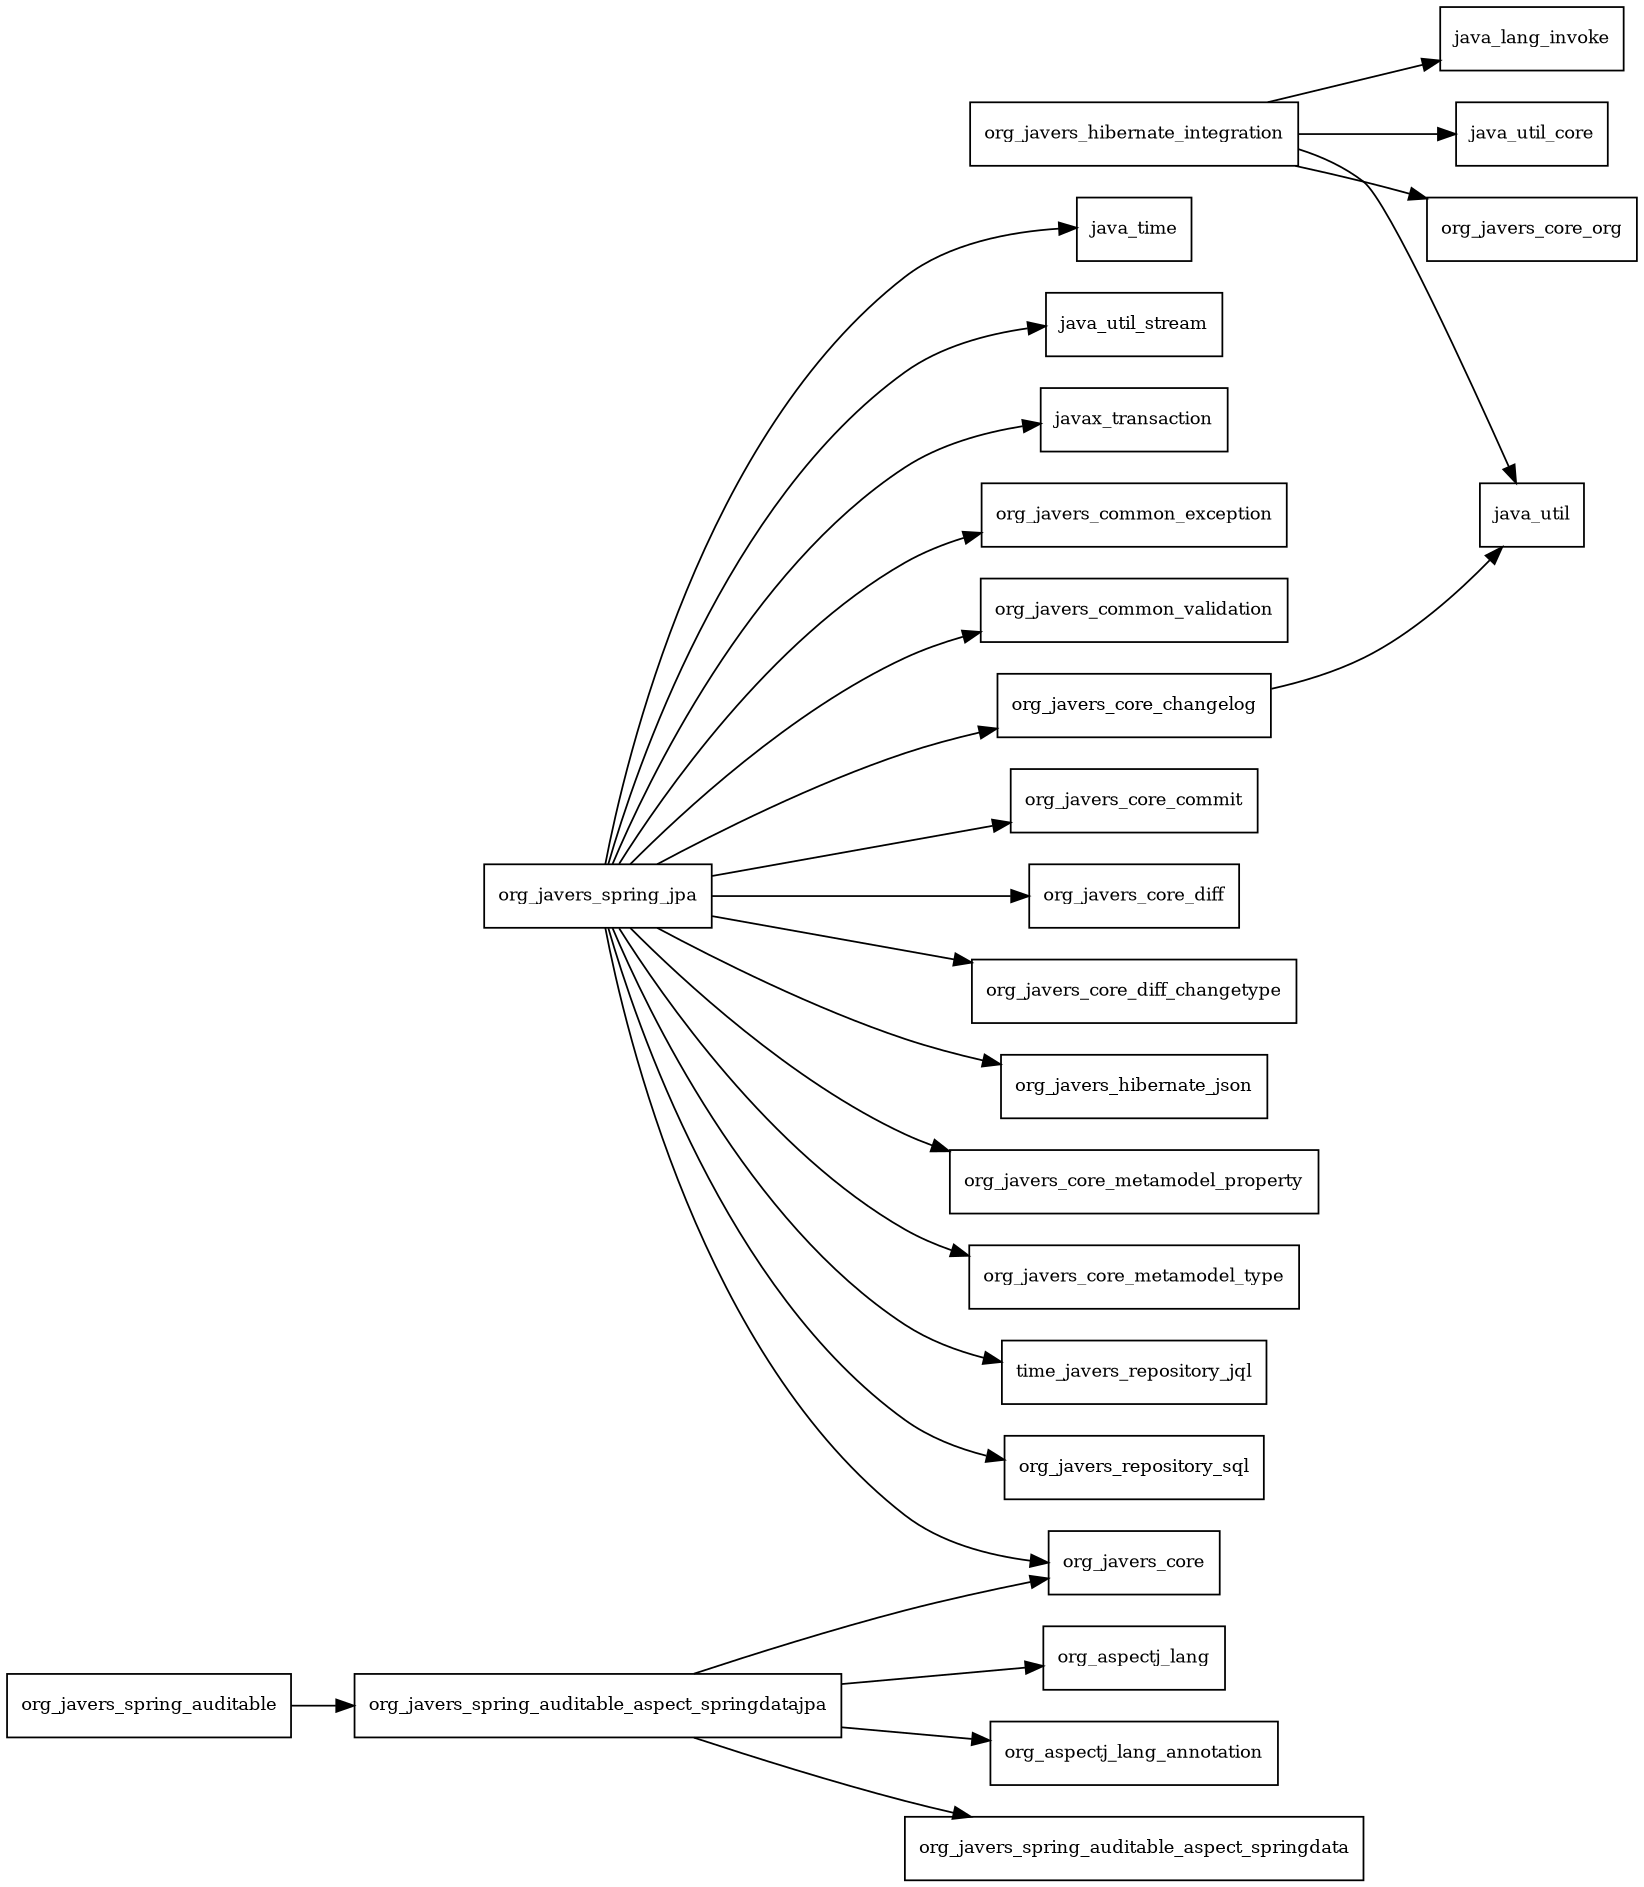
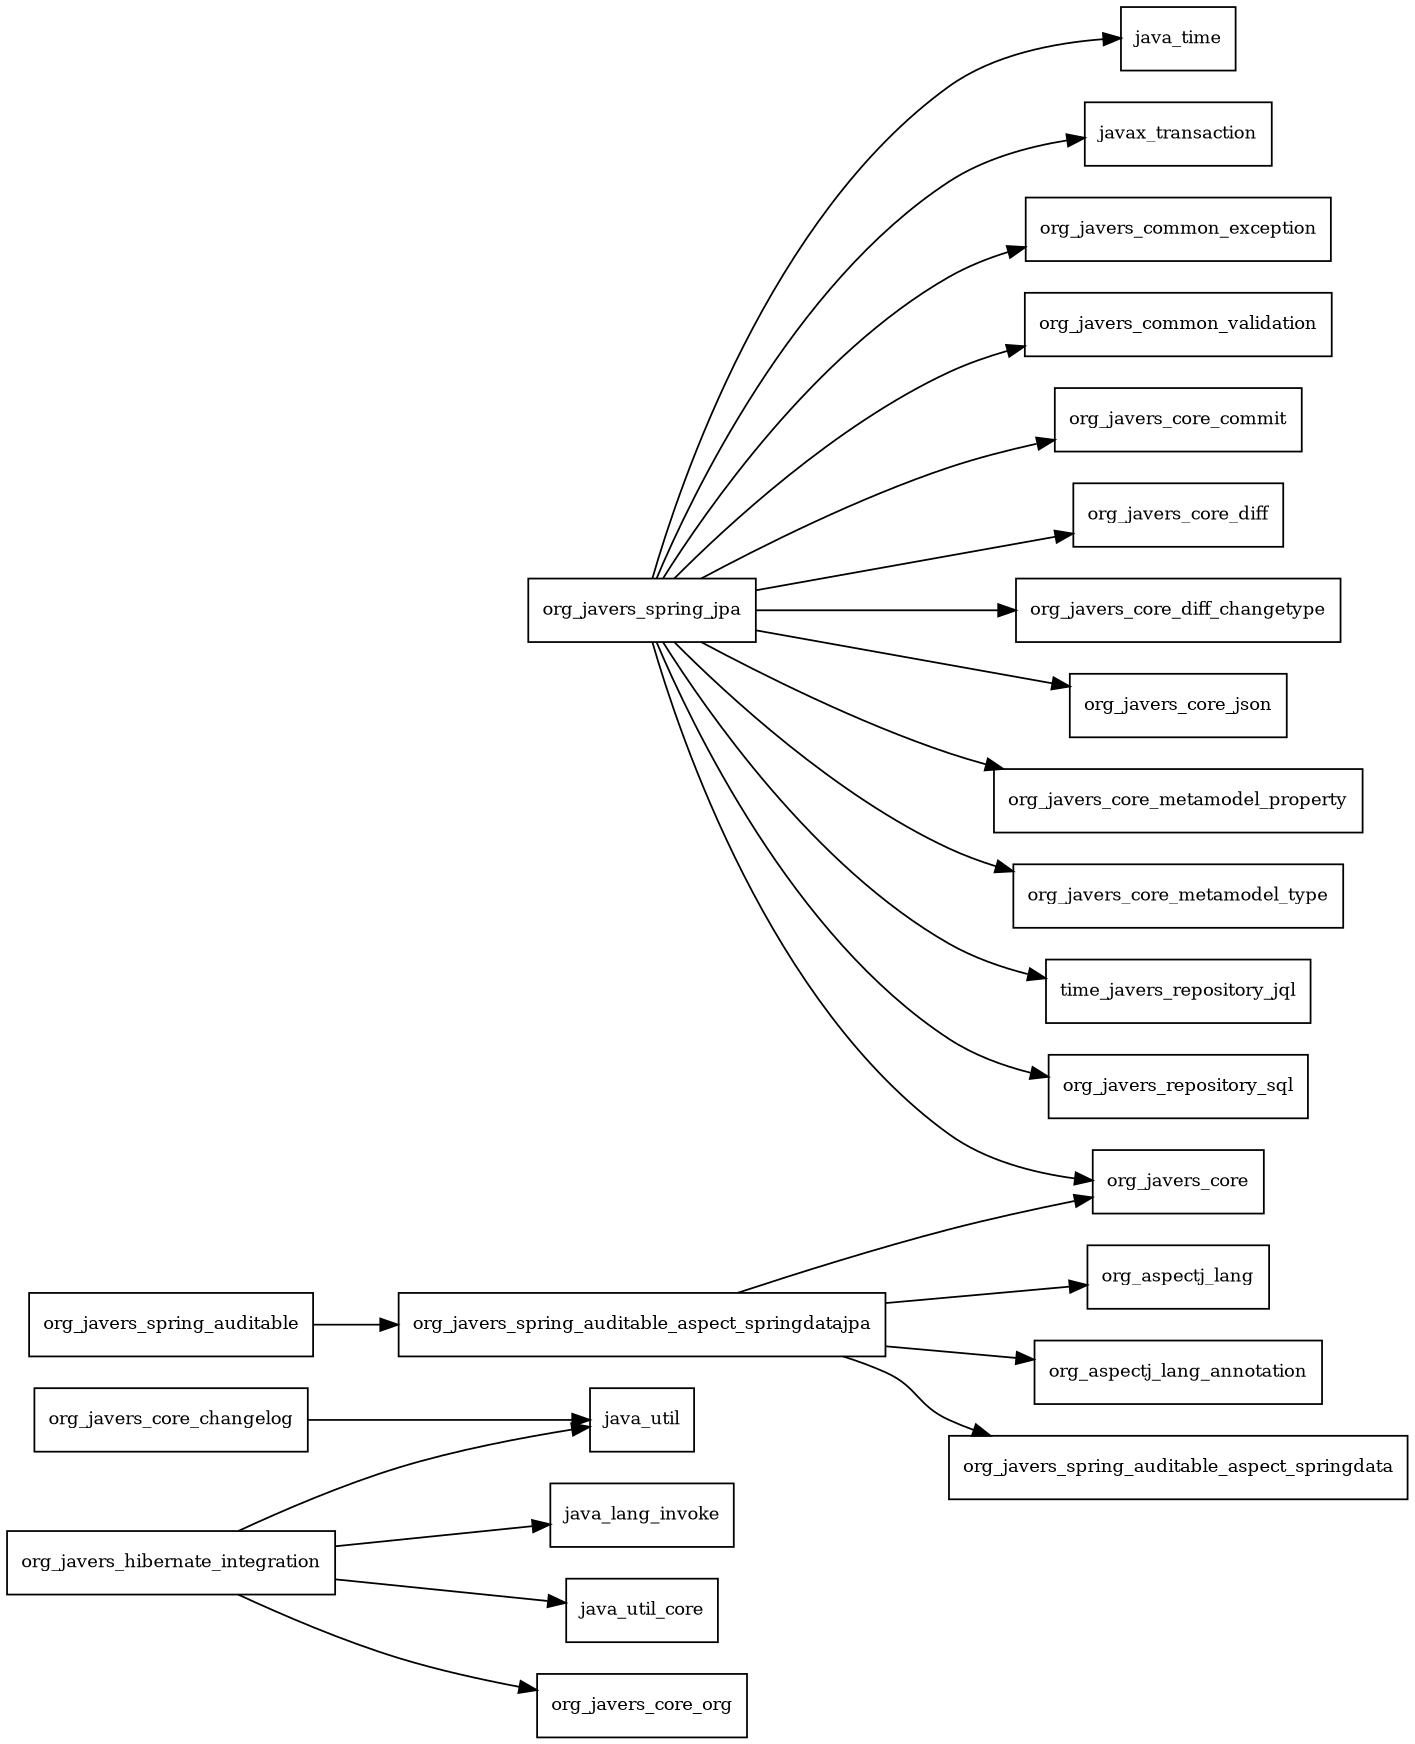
(1134, 325) -> none
(814, 788) -> none
(1134, 1087) -> (1178, 706)
